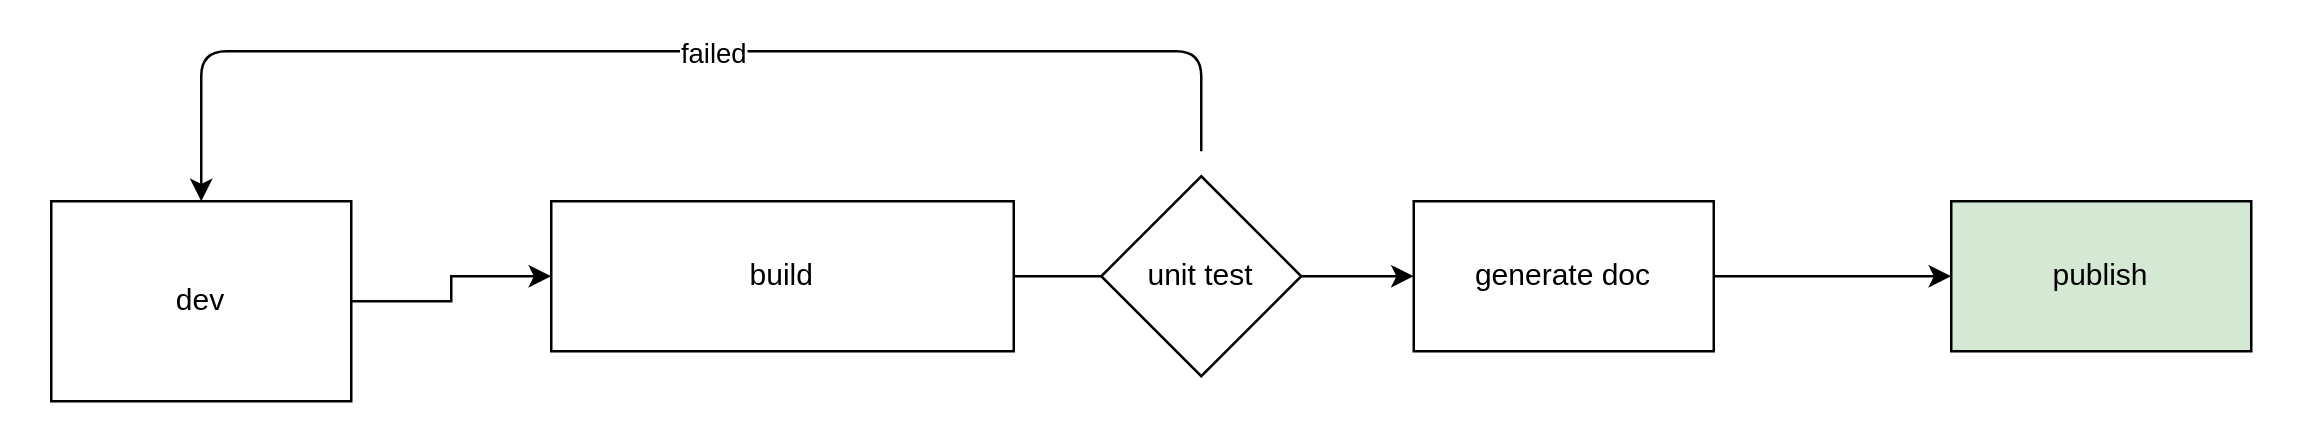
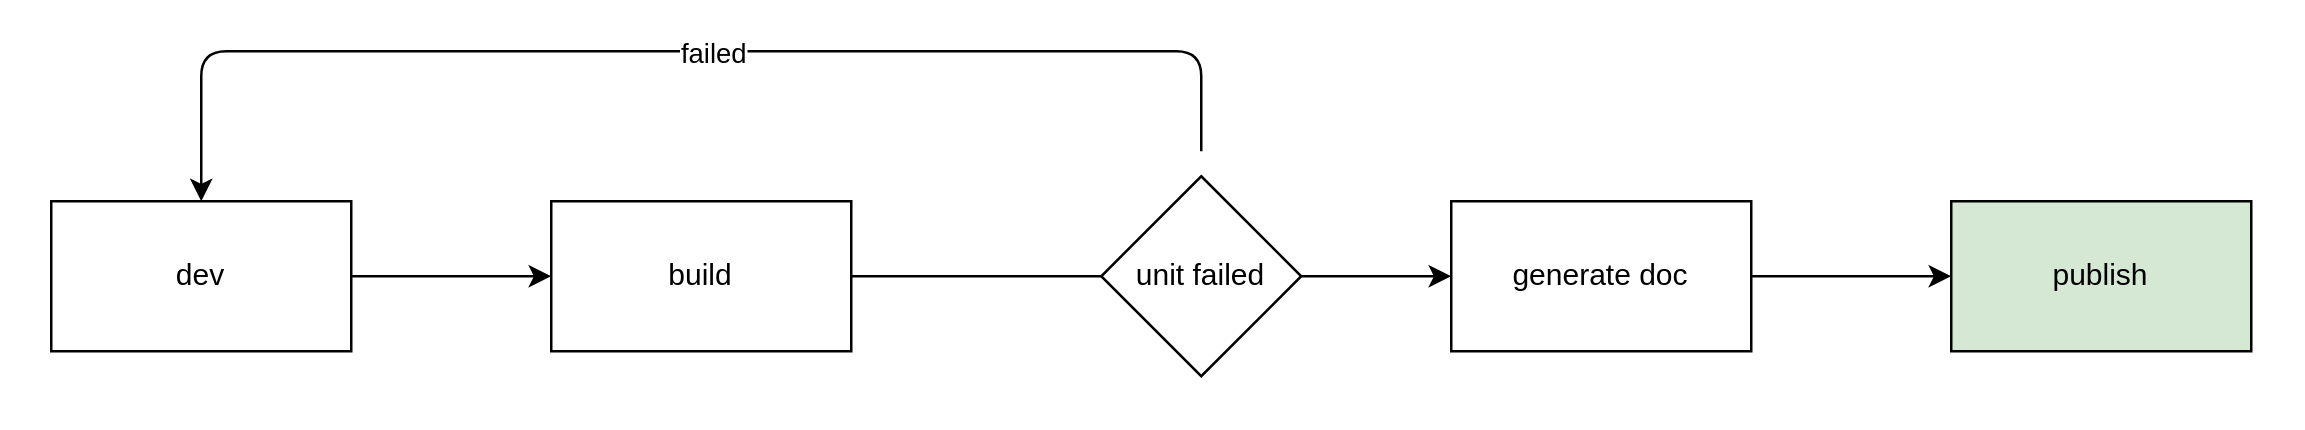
(783, 276) -> (701, 276)
(1201, 276) -> (1201, 276)
(1564, 276) -> (1601, 276)
(201, 301) -> (201, 276)
